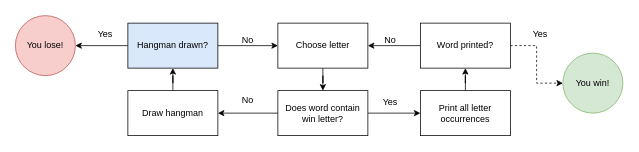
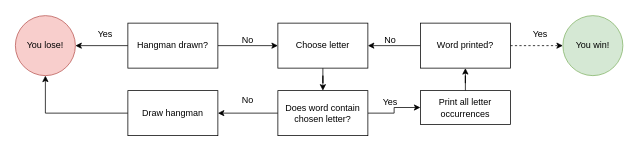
(173, 45) -> (173, 45)
(173, 79) -> (45, 98)
(593, 83) -> (593, 45)
(323, 113) -> (323, 113)
(465, 113) -> (465, 107)
